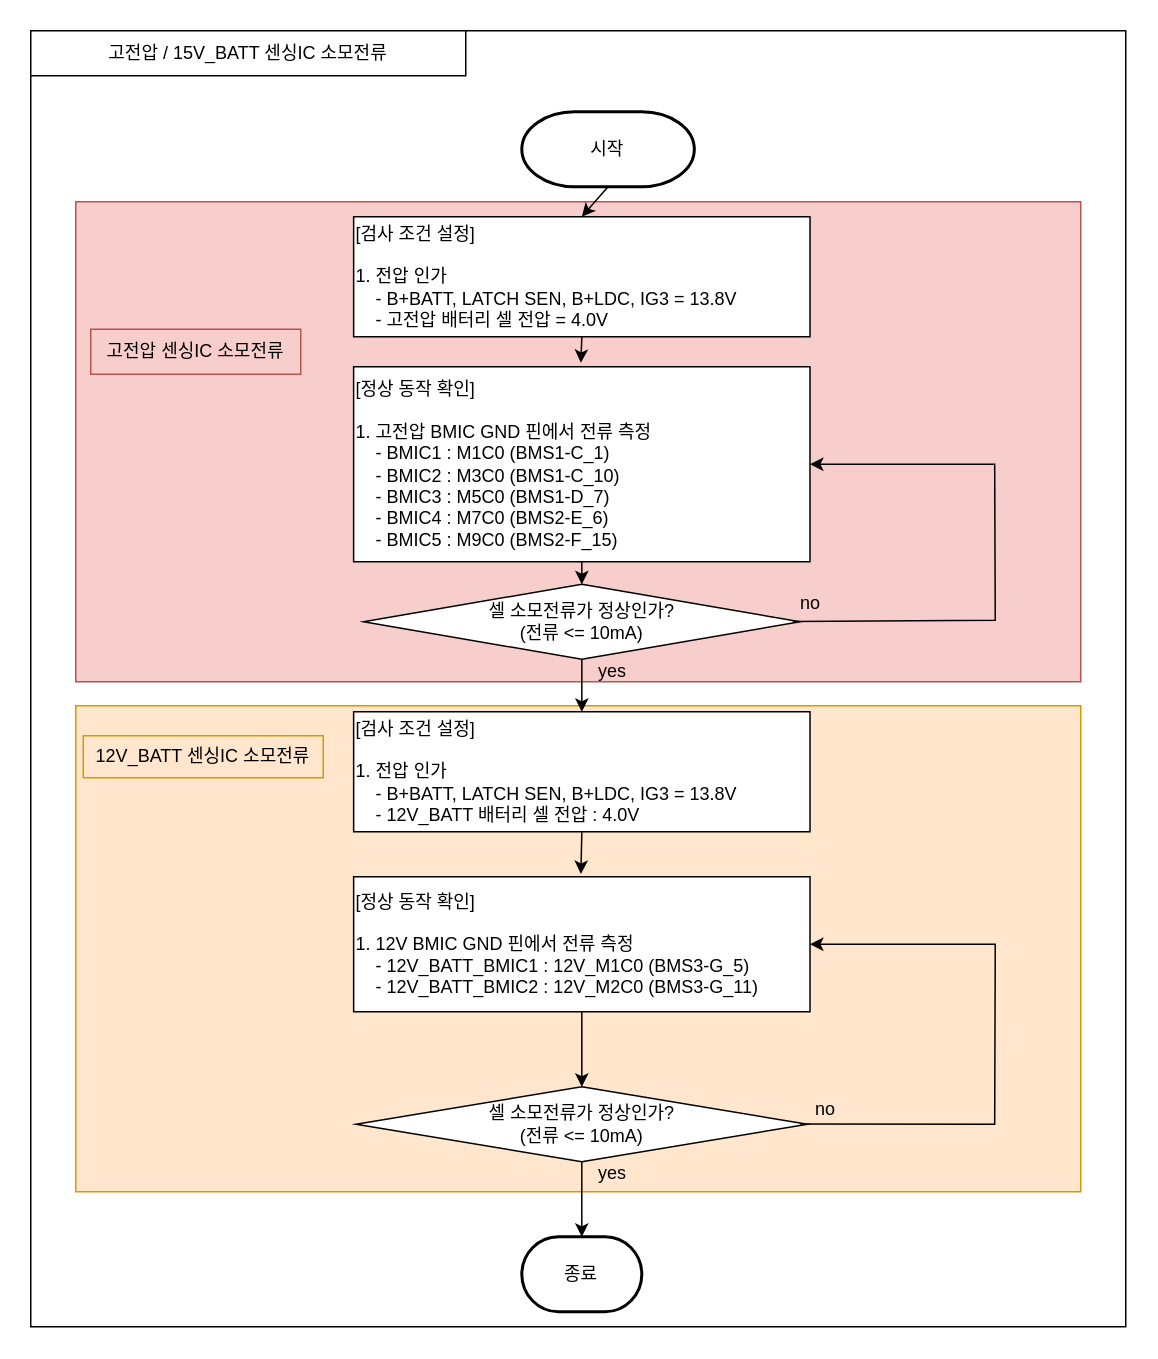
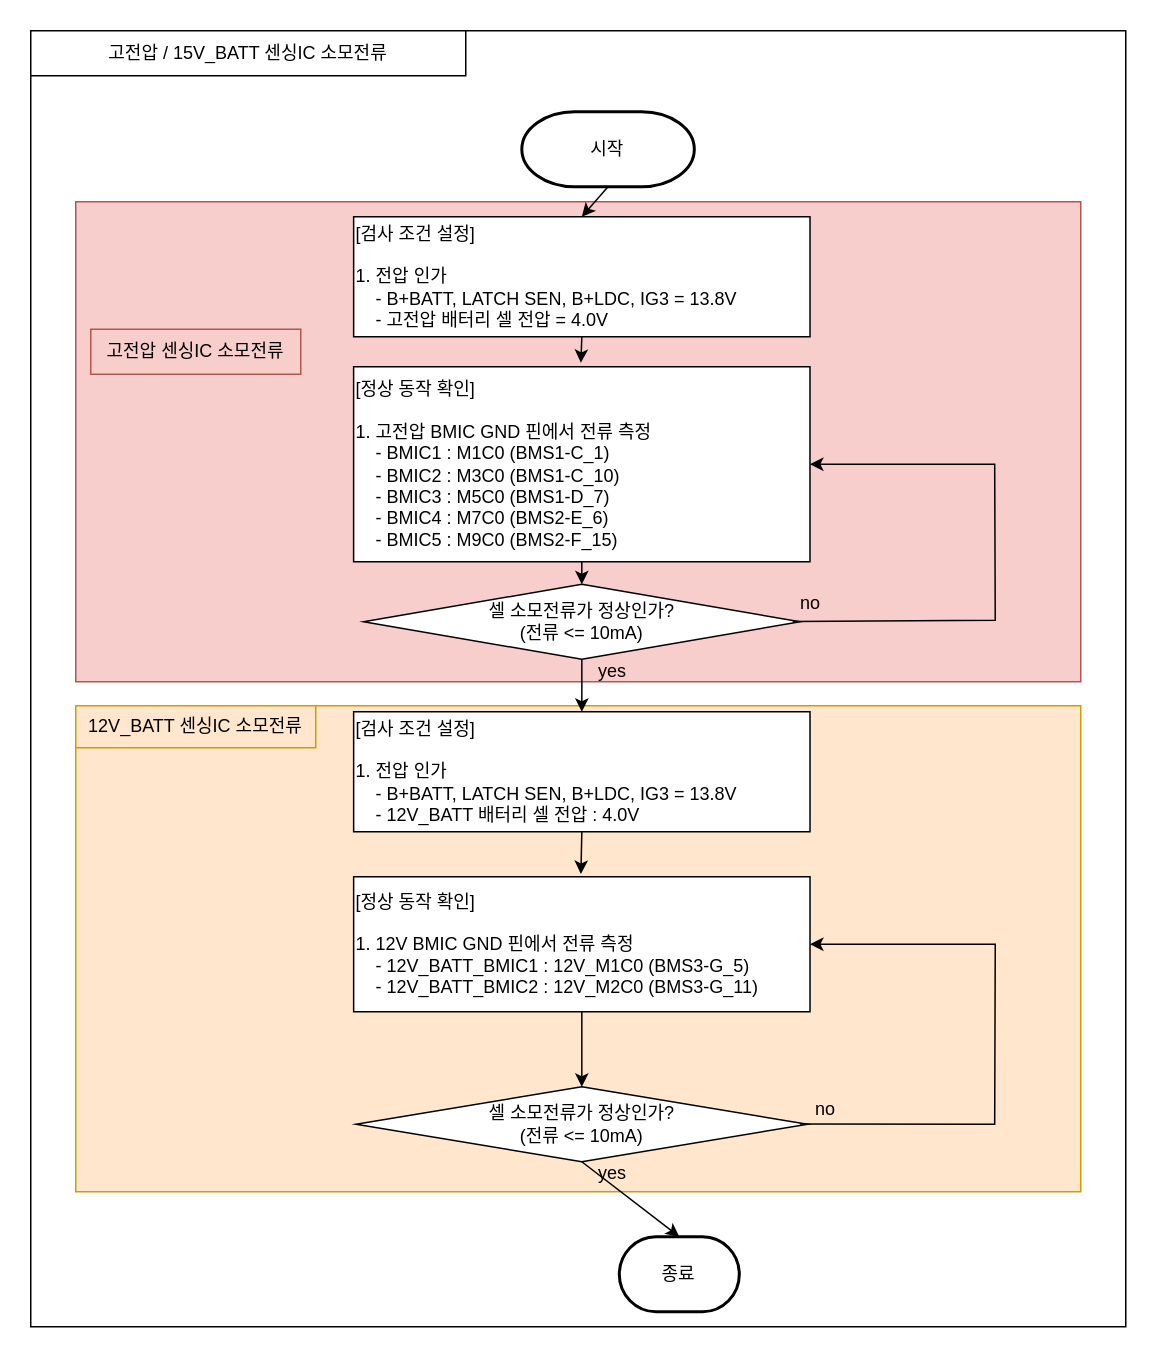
(203, 757) -> (196, 727)
(582, 1274) -> (679, 1274)
